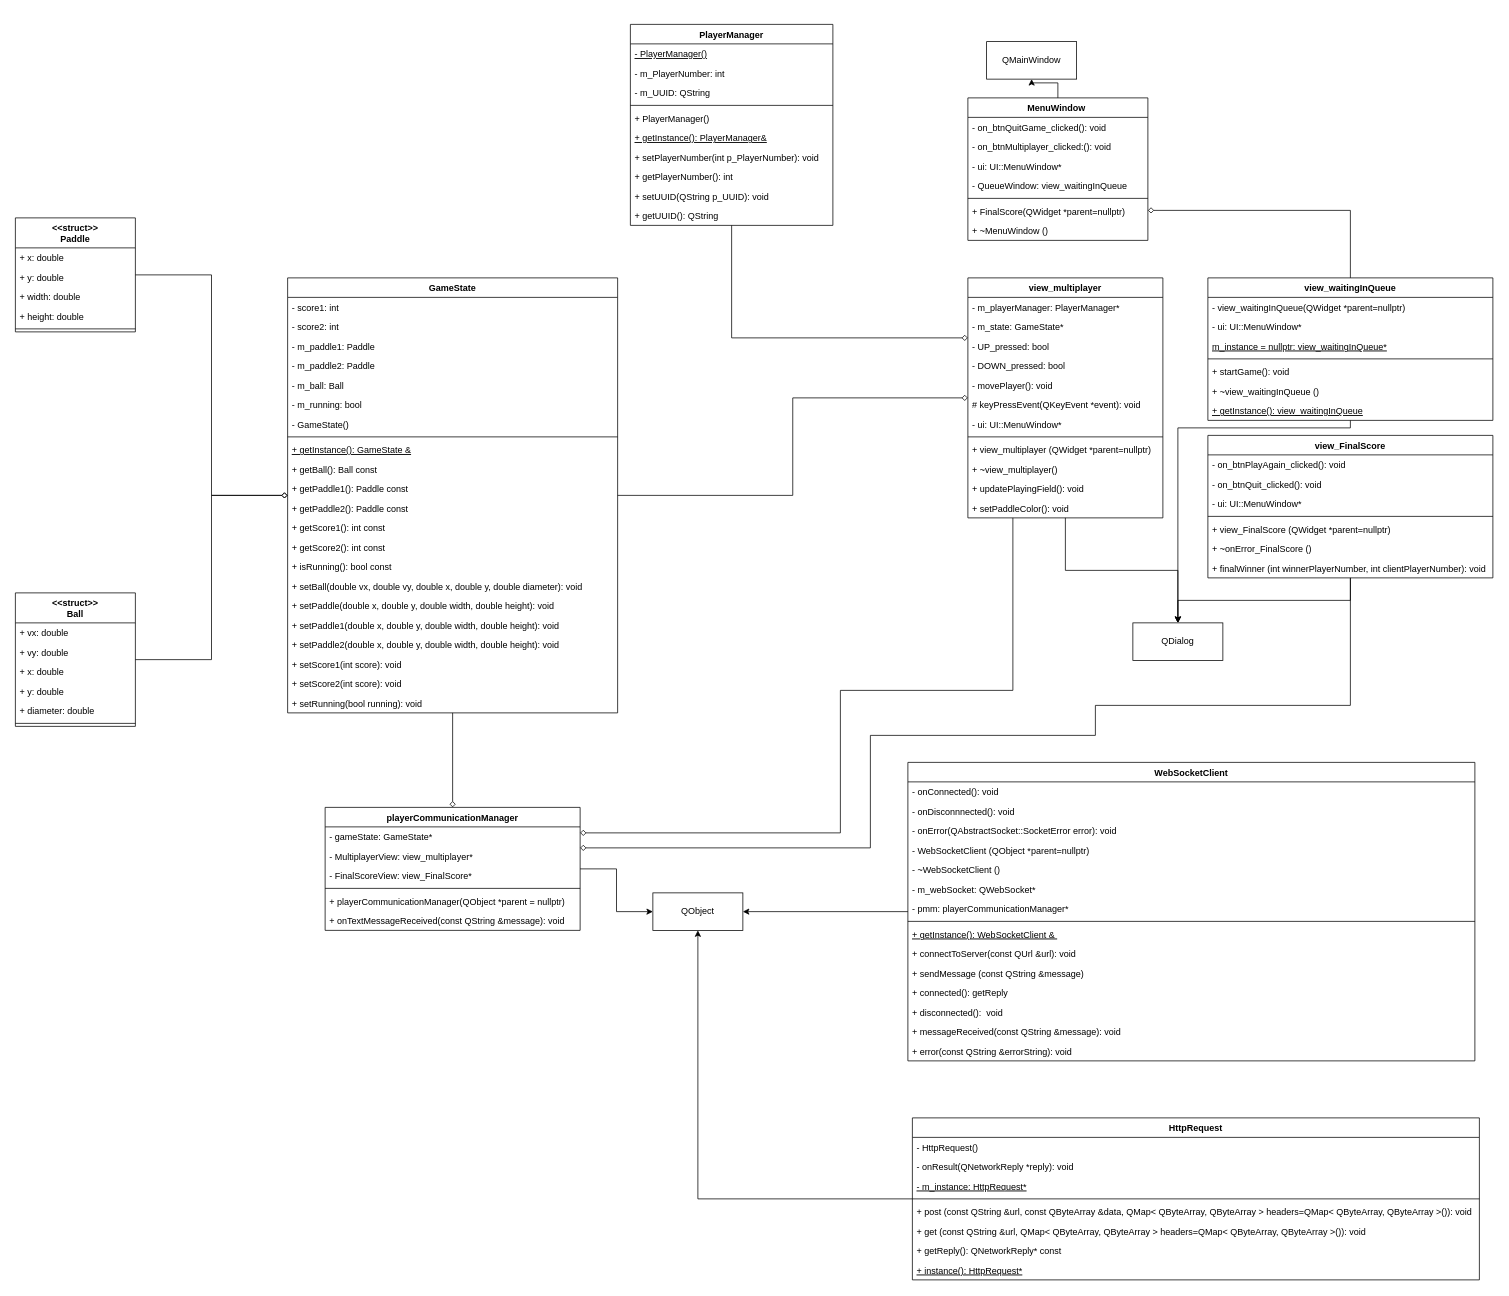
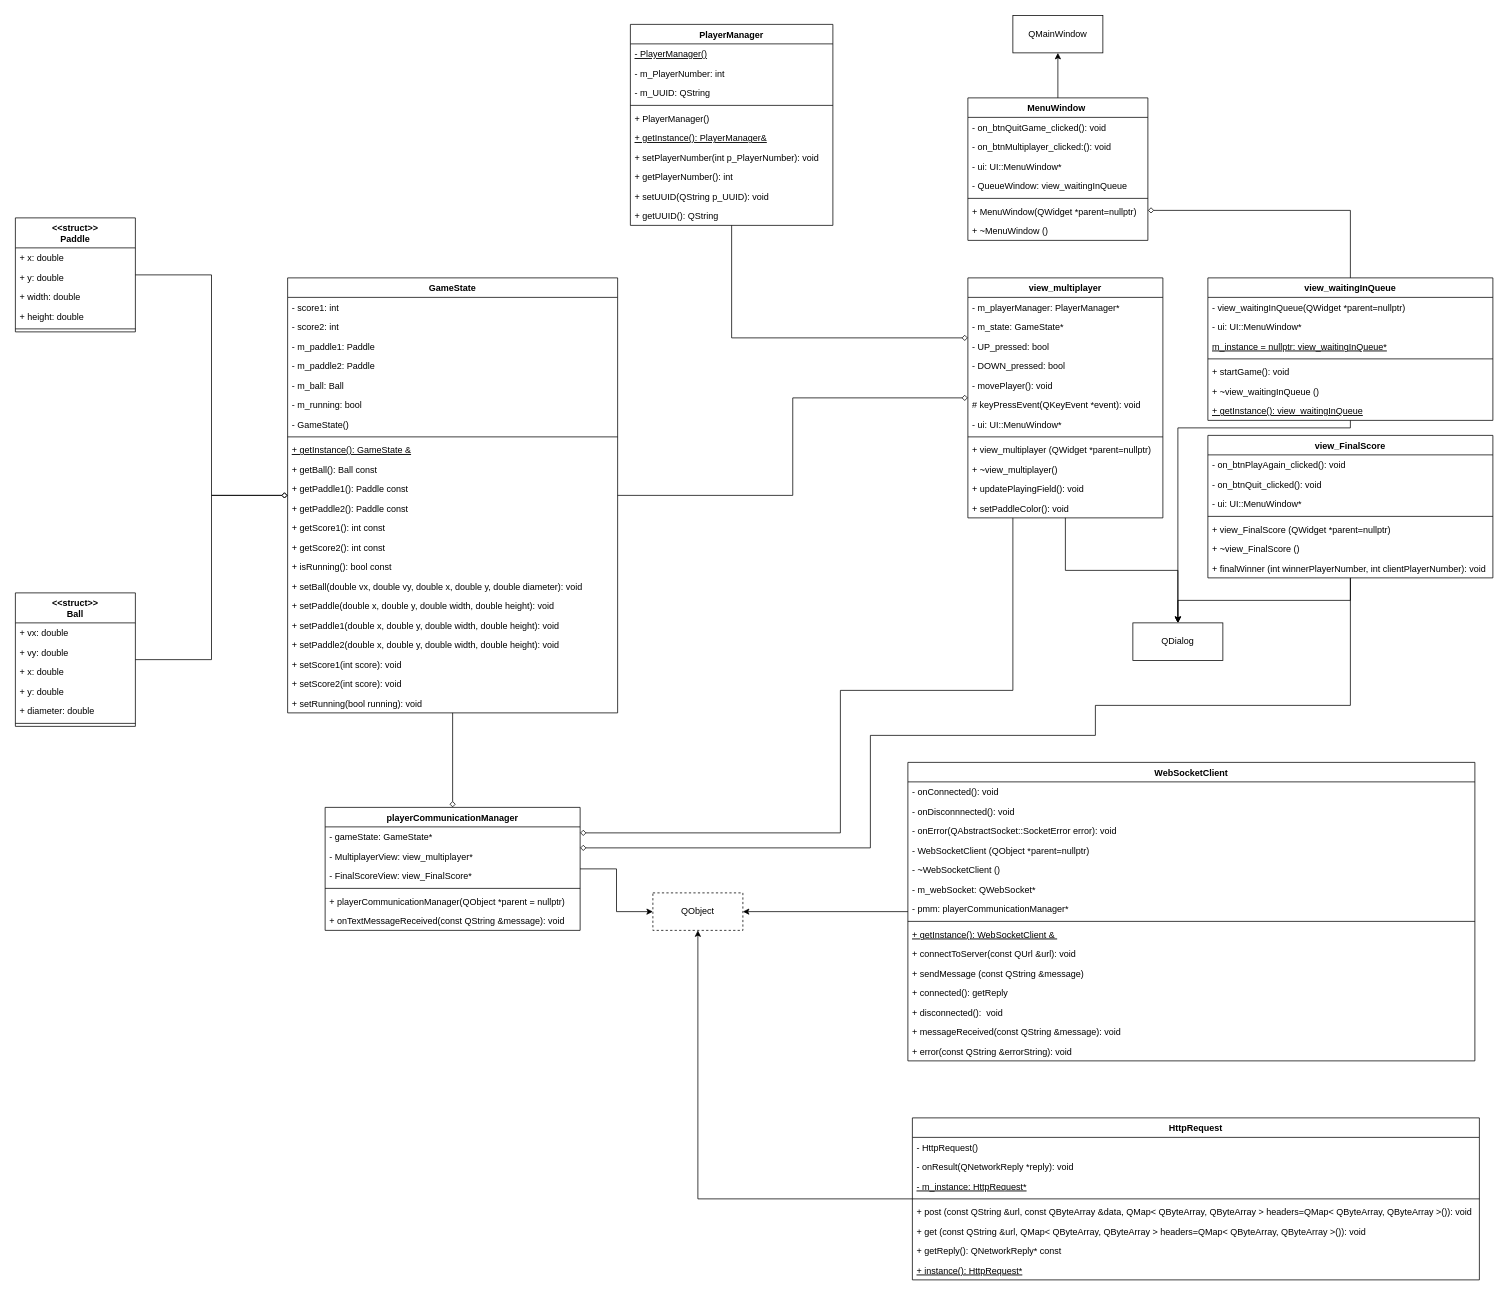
(1032, 60) -> (1058, 34)
(1057, 212) -> (1058, 212)
(1269, 549) -> (1260, 549)
(698, 912) -> (698, 912)
